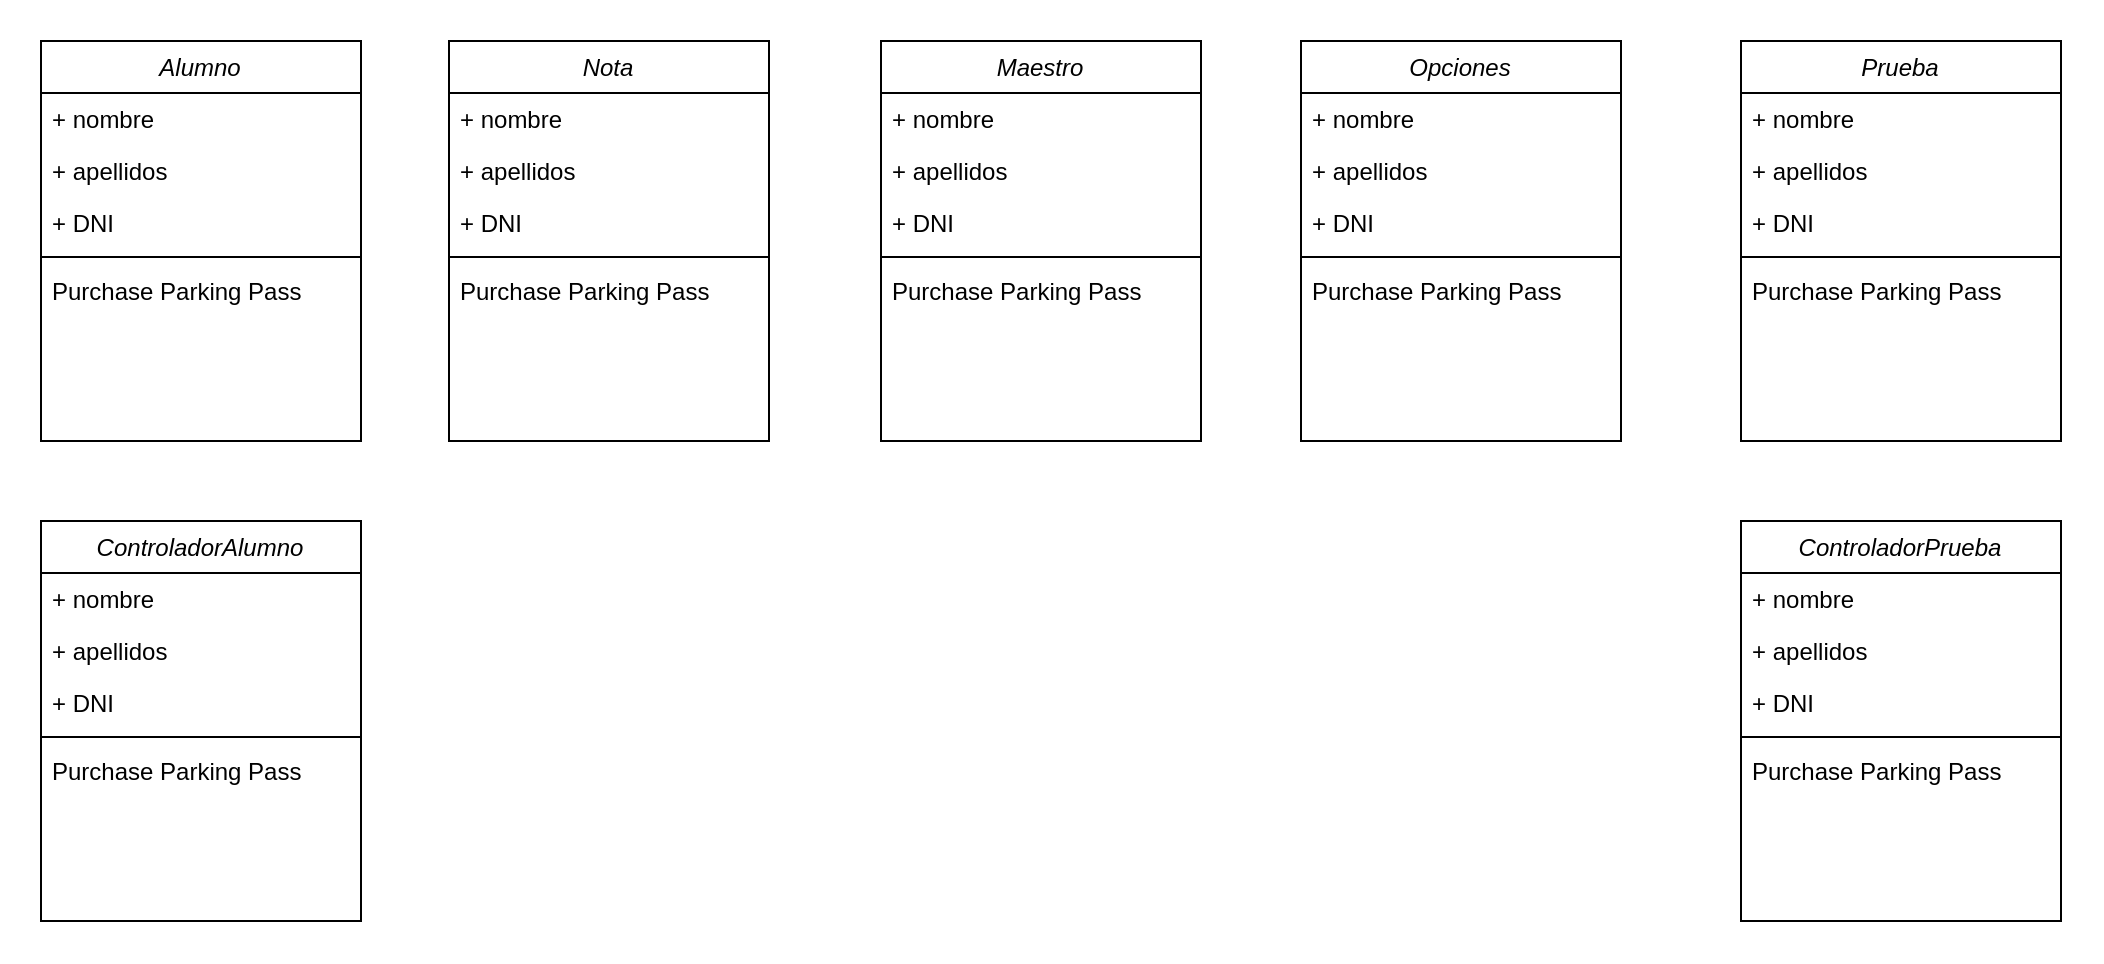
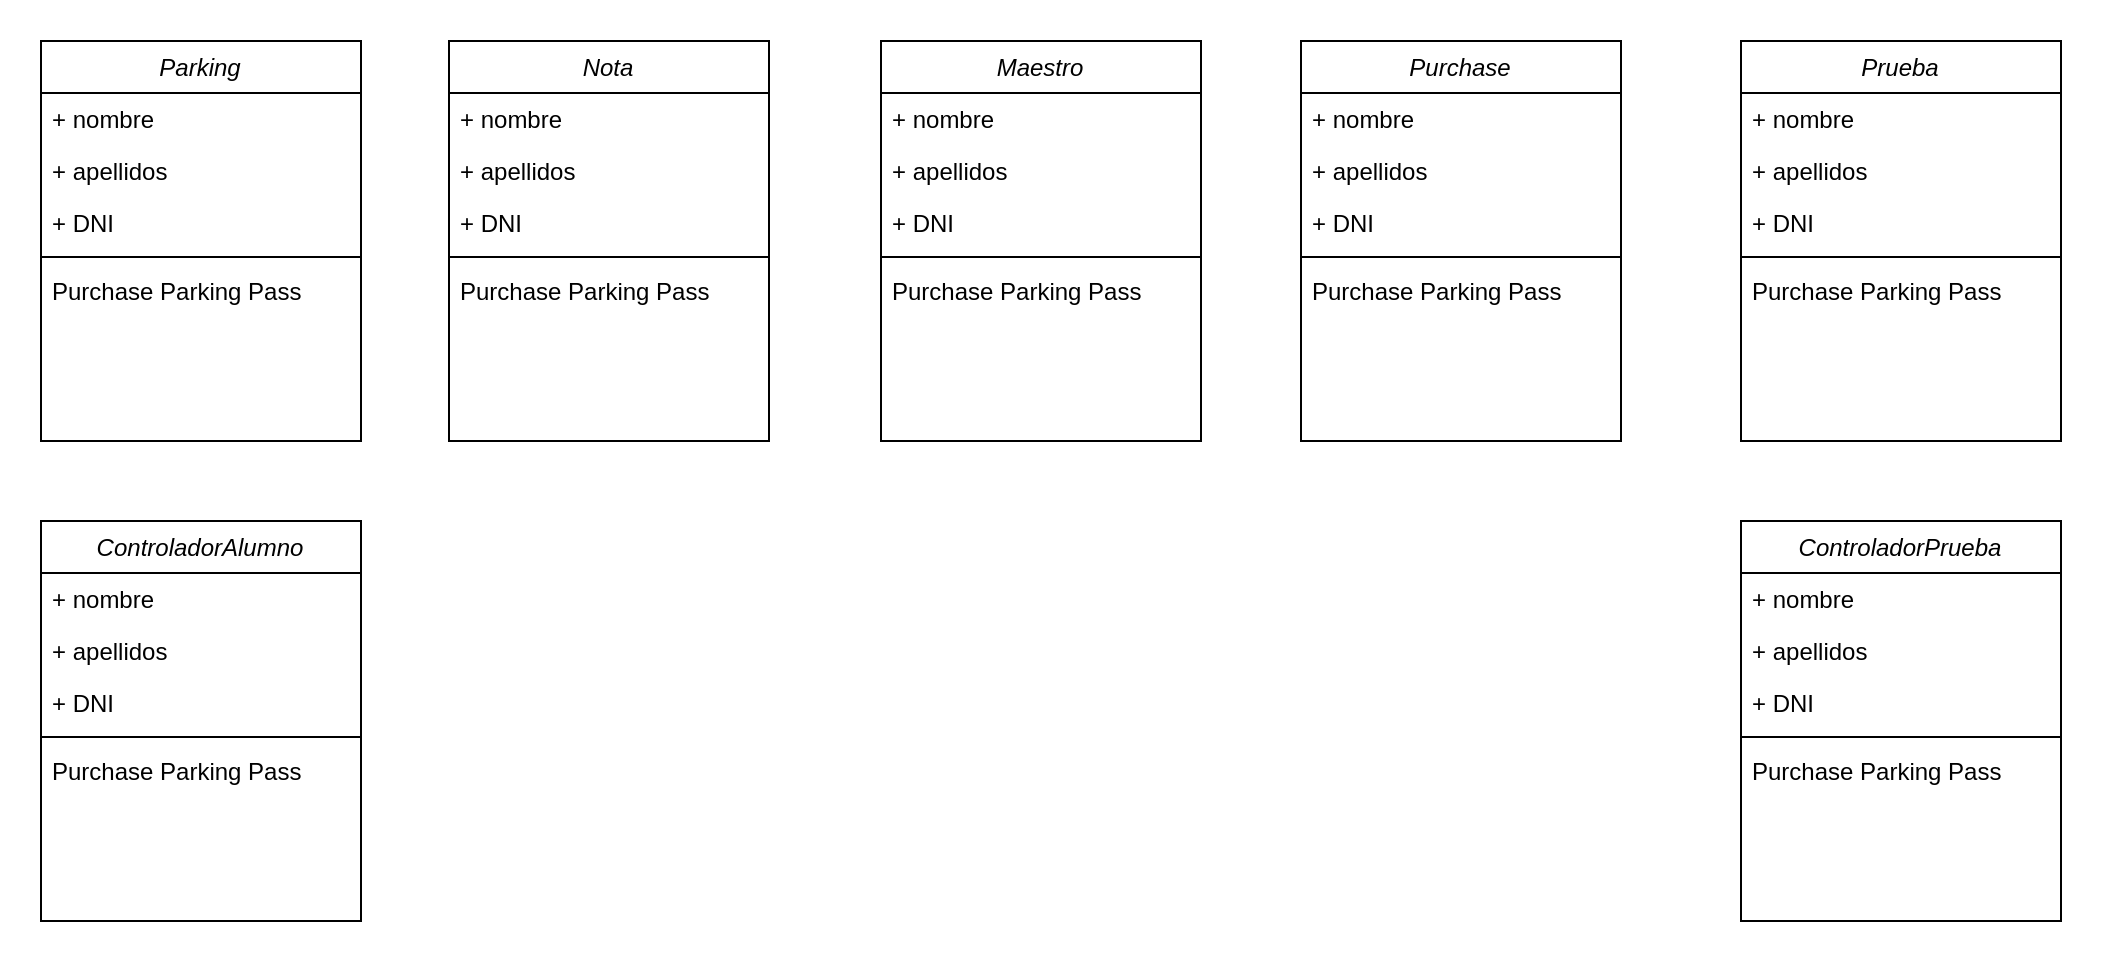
(200, 68) -> (200, 68)
(1460, 68) -> (1460, 68)
